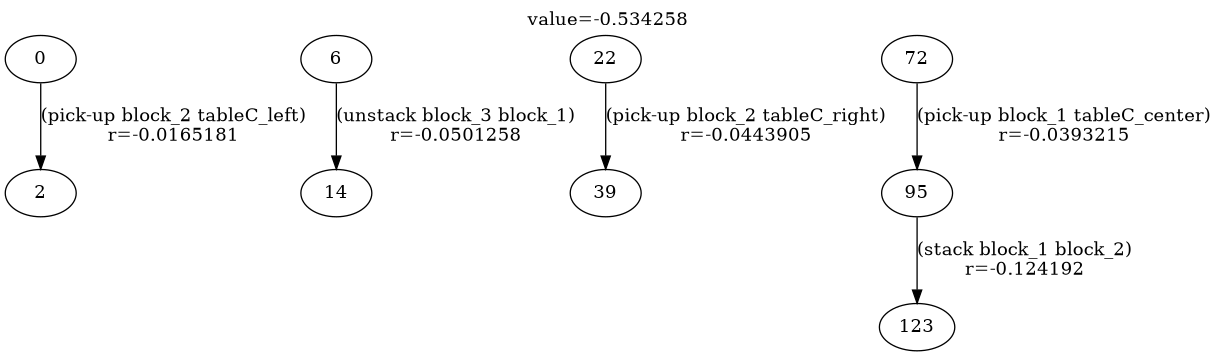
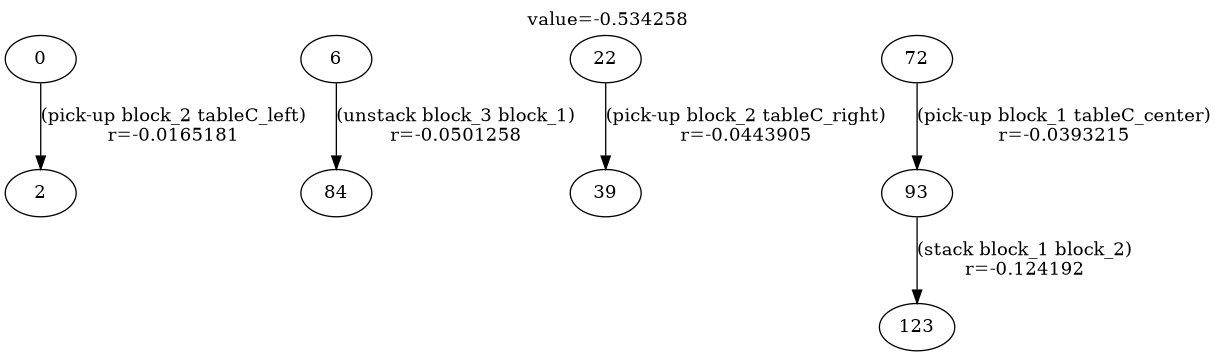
(336, 193) -> (336, 193)
(917, 193) -> (917, 193)
